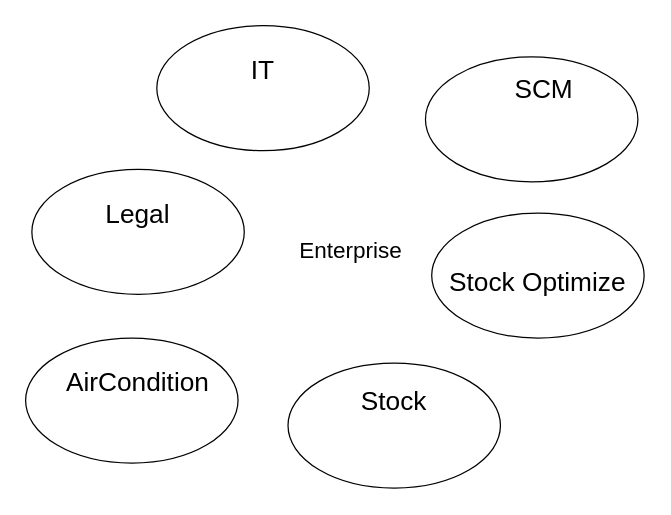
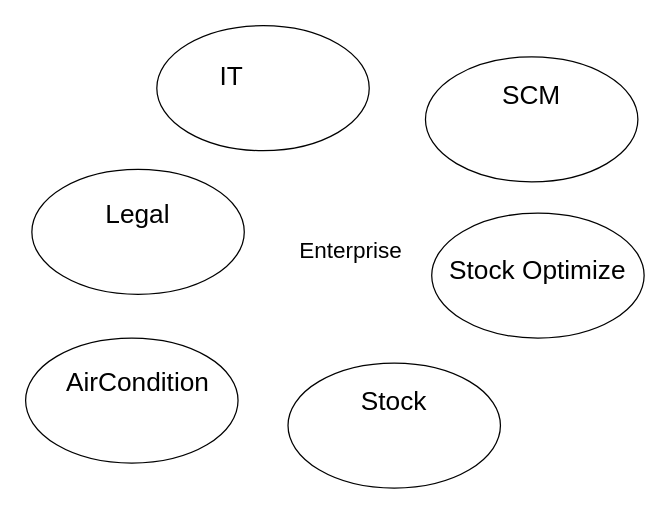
(263, 69) -> (232, 76)
(544, 88) -> (532, 94)
(538, 282) -> (538, 269)
